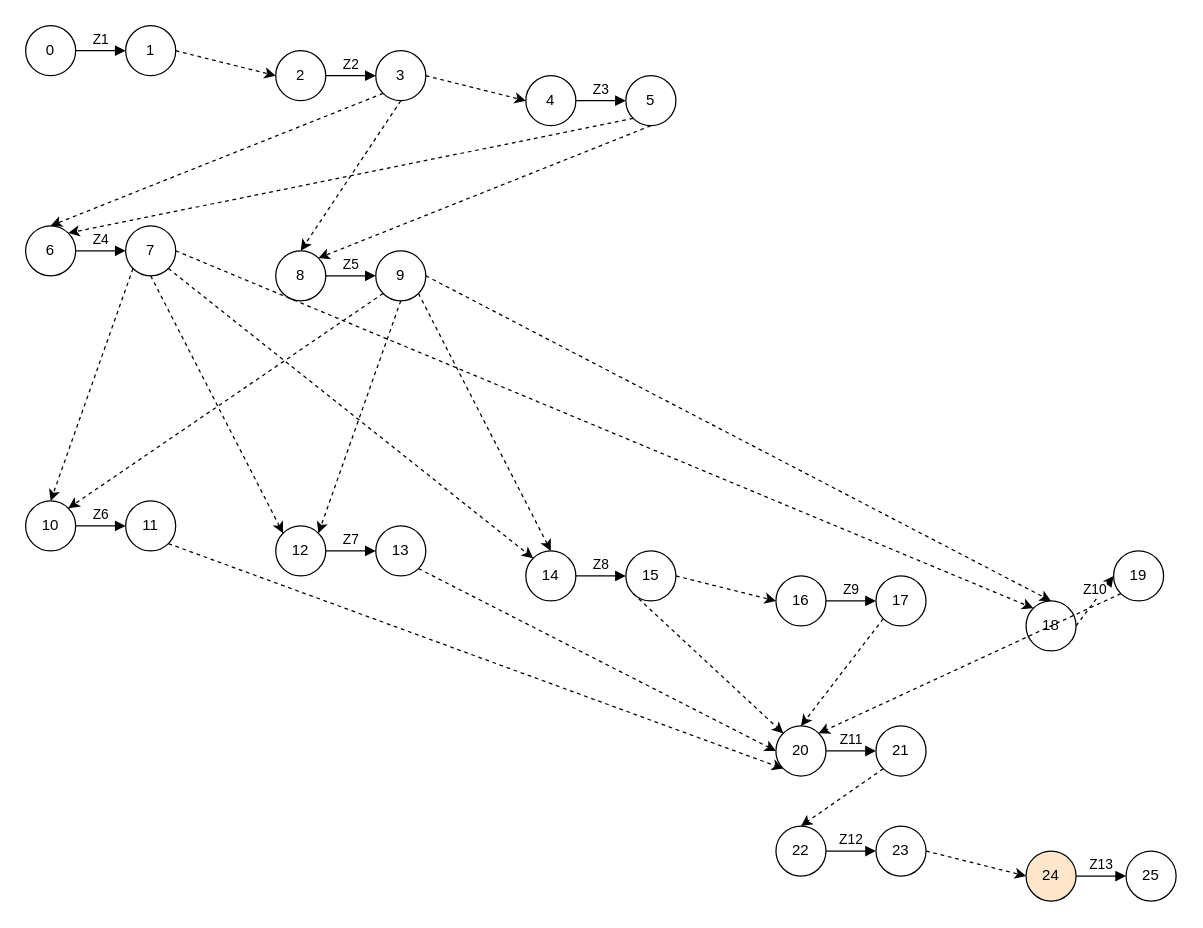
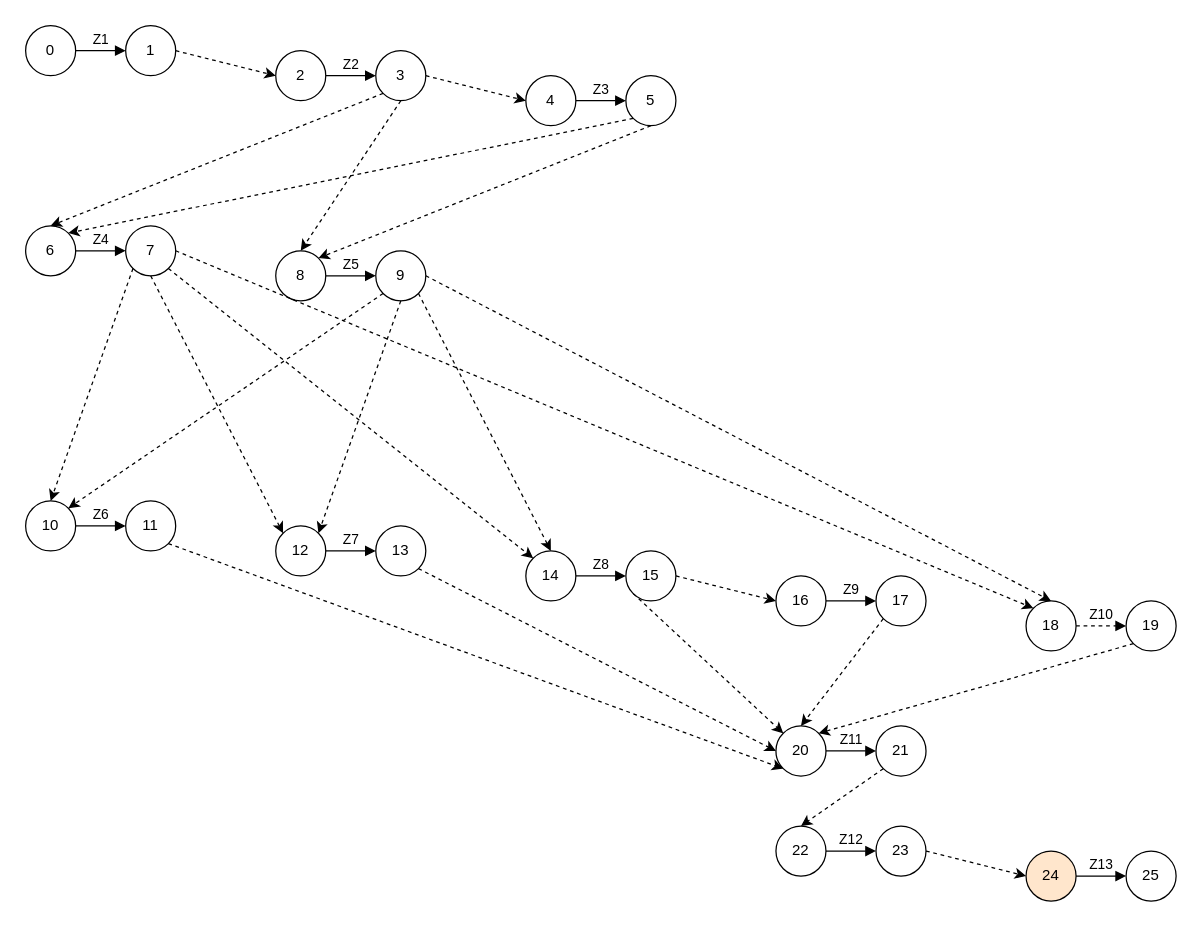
(1138, 576) -> (1151, 626)
